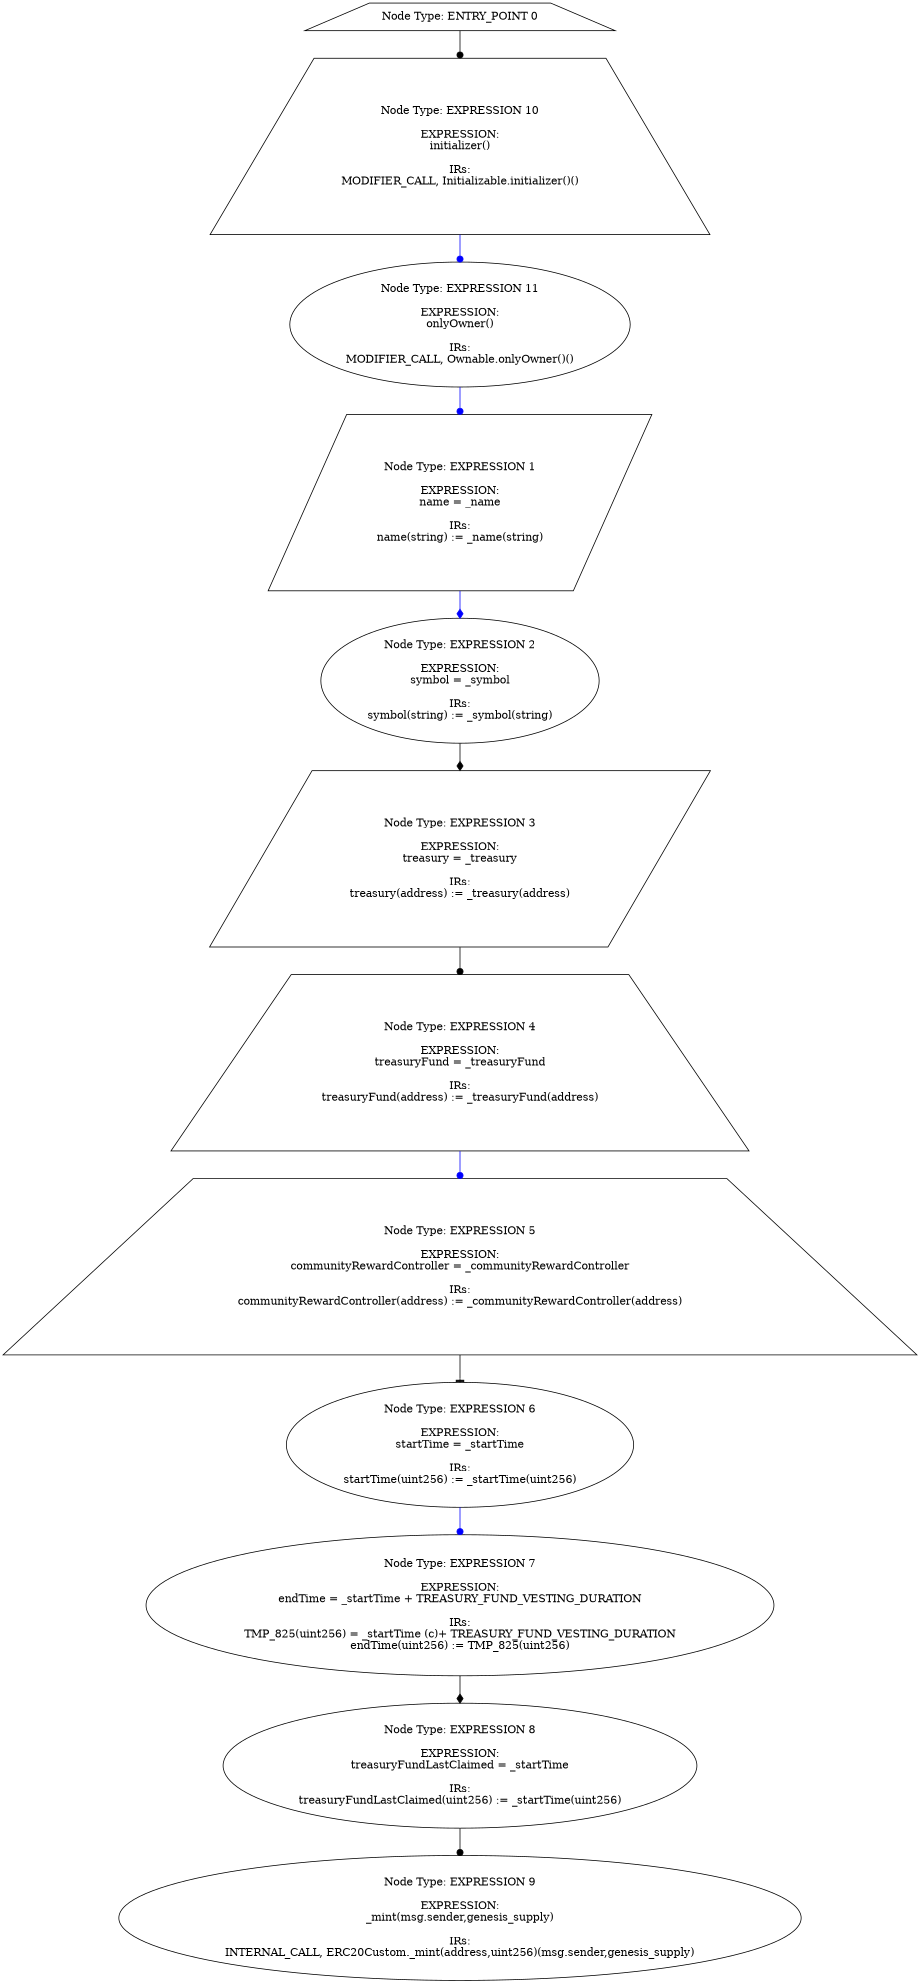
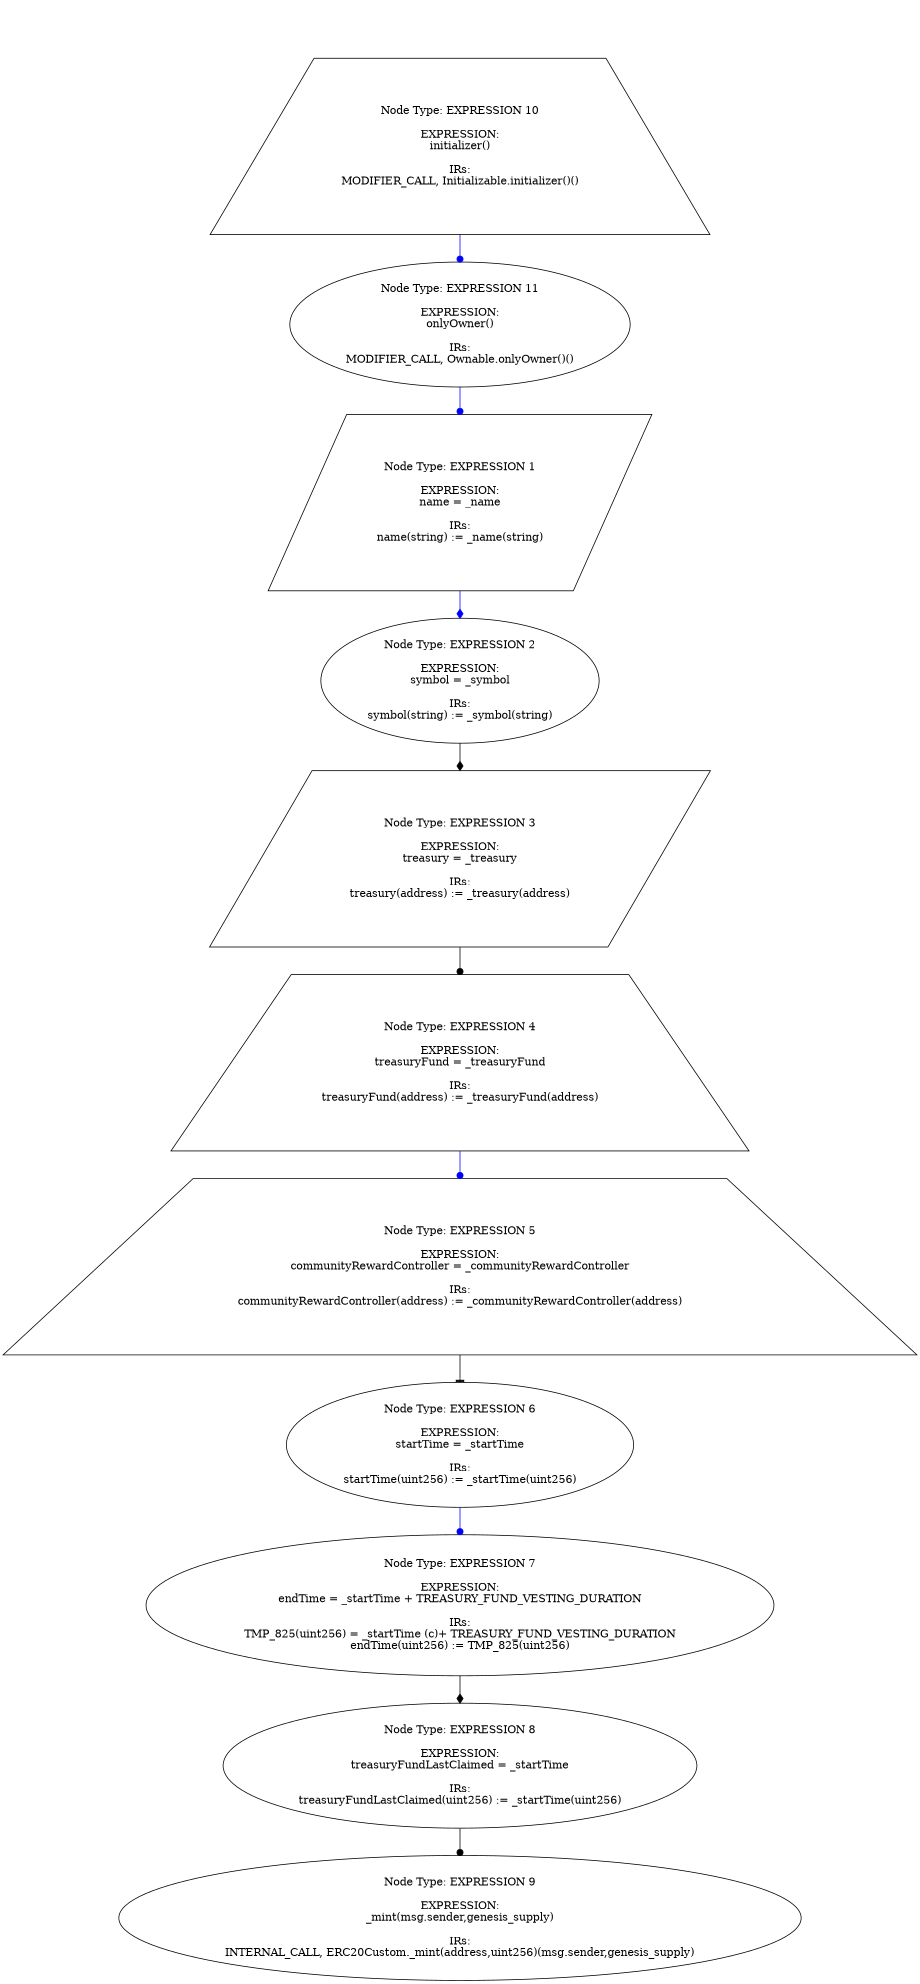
(460, 17) -> none
